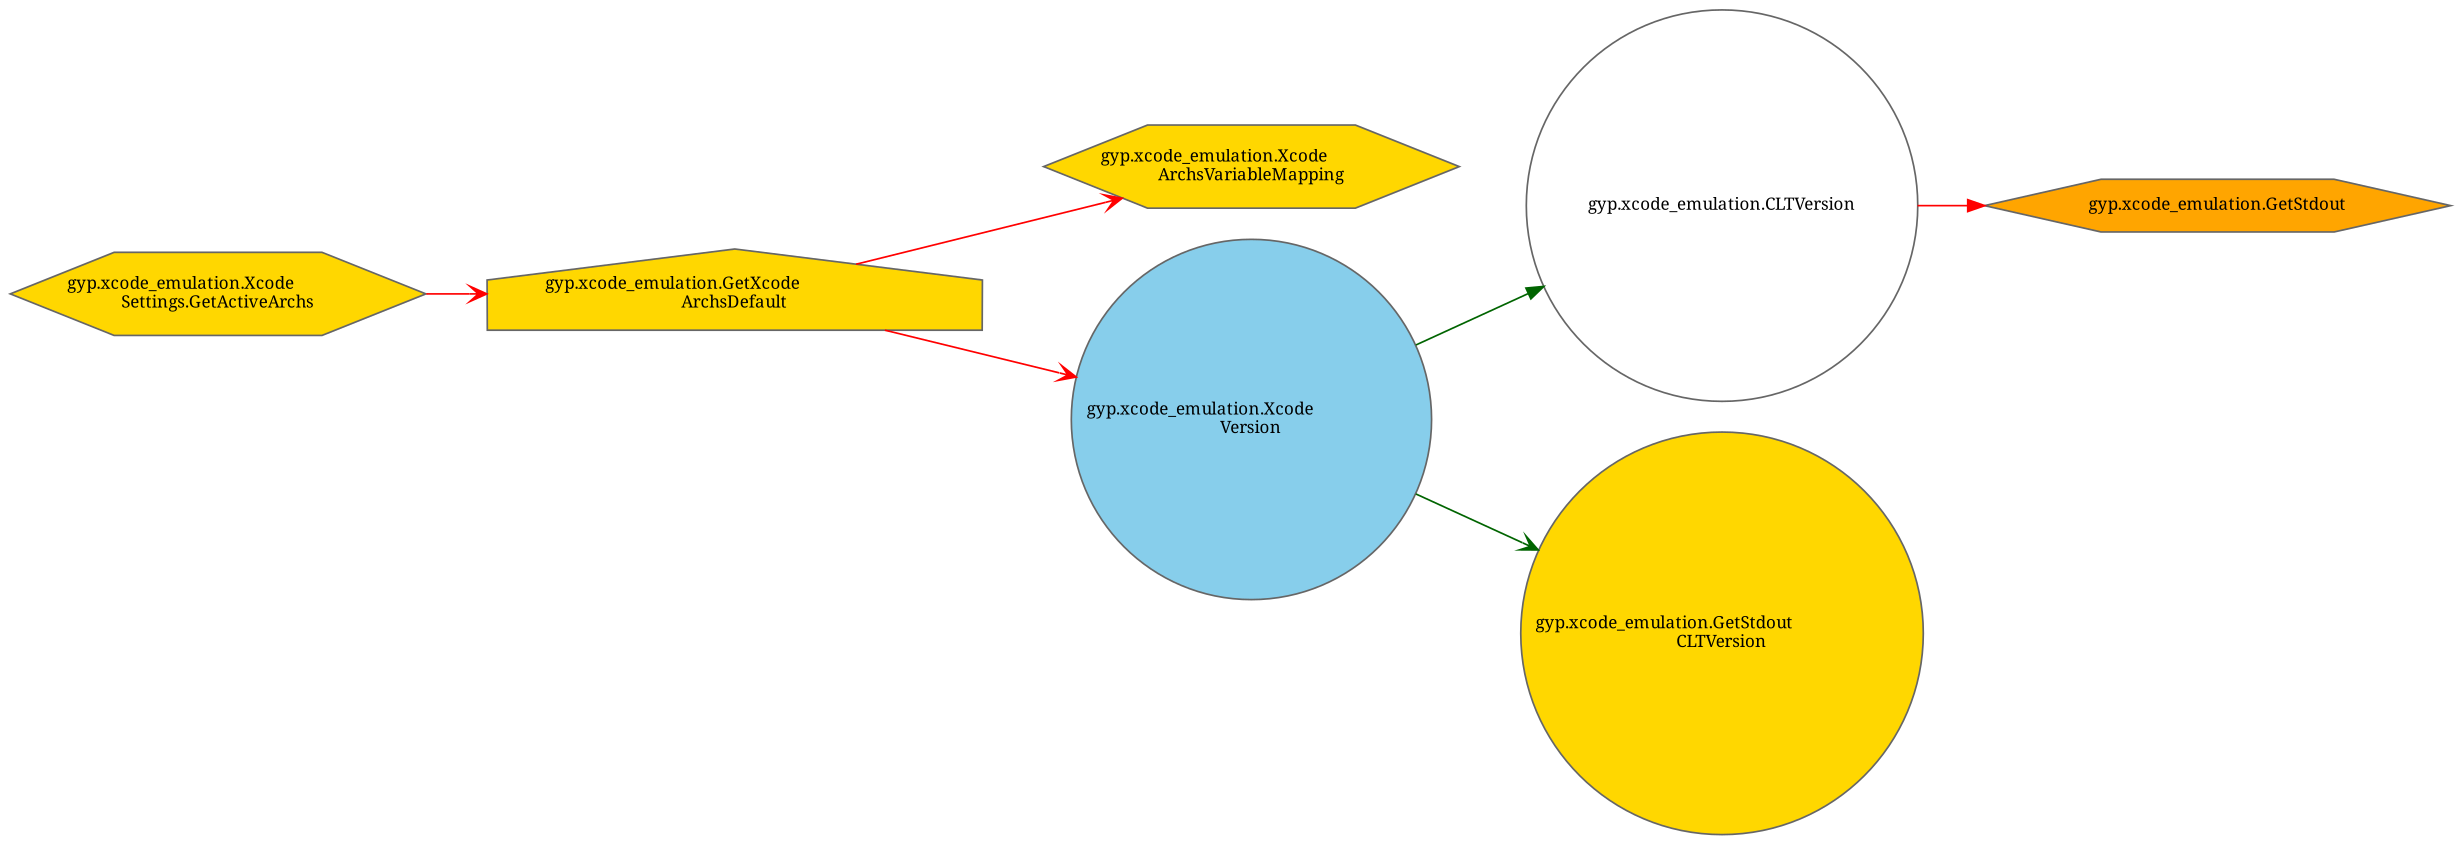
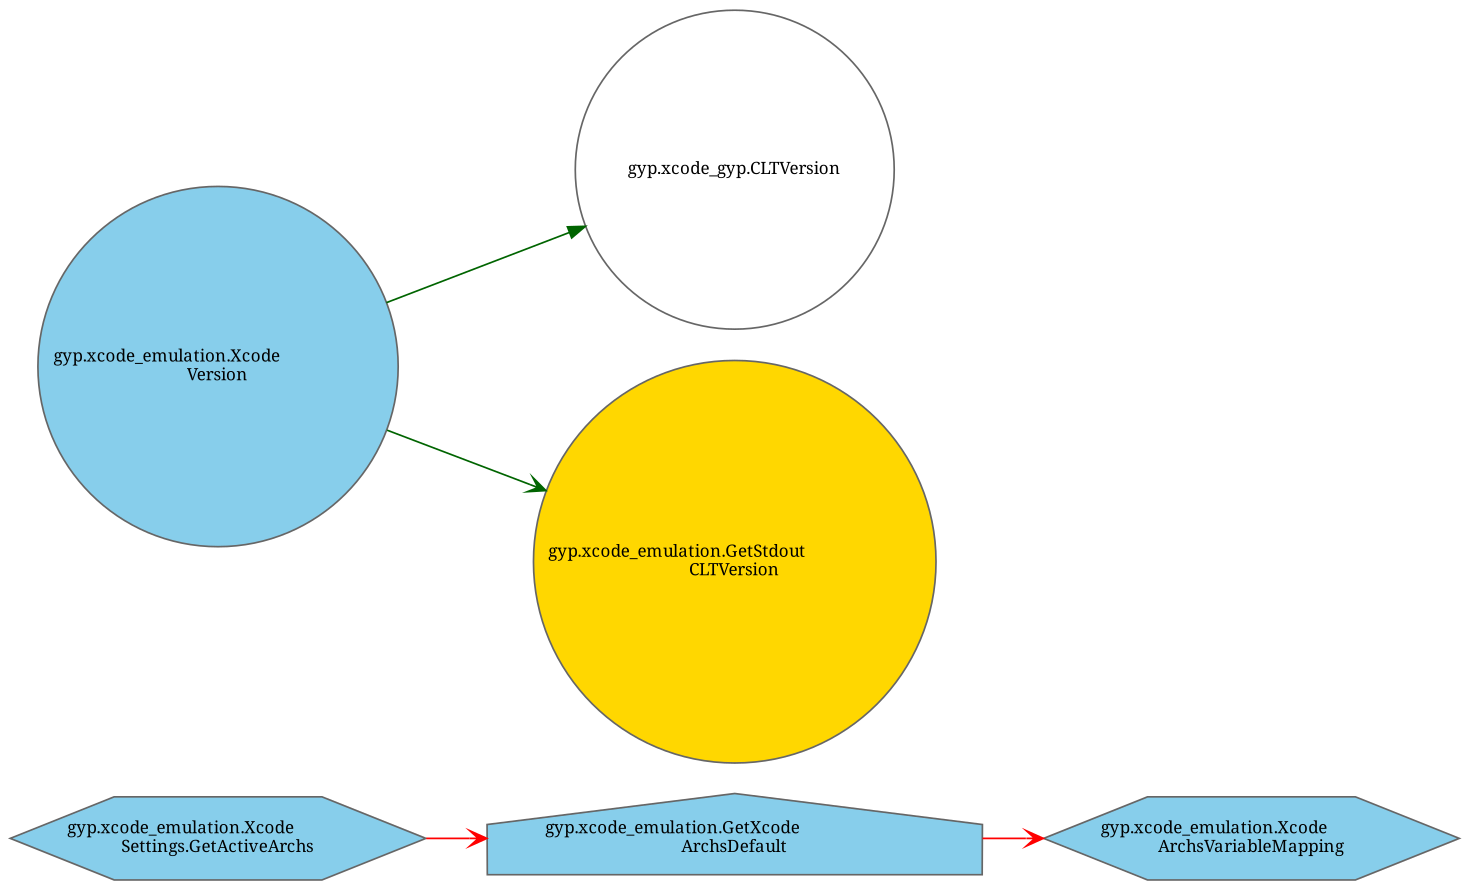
(1251, 167) -> (1251, 838)
(1722, 206) -> (735, 170)
(2218, 206) -> none
(218, 294) -> (218, 838)
(735, 294) -> (735, 838)
(972, 352) -> none
